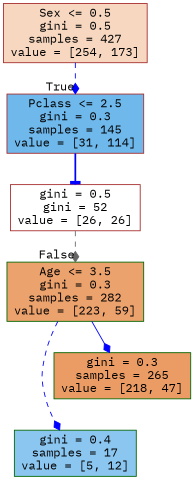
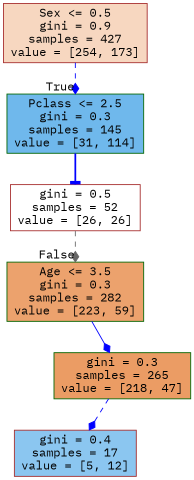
(75, 33) -> (75, 33)
(75, 124) -> (75, 124)
(75, 208) -> (75, 208)
(42, 371) -> (102, 410)
(75, 453) -> (75, 453)
